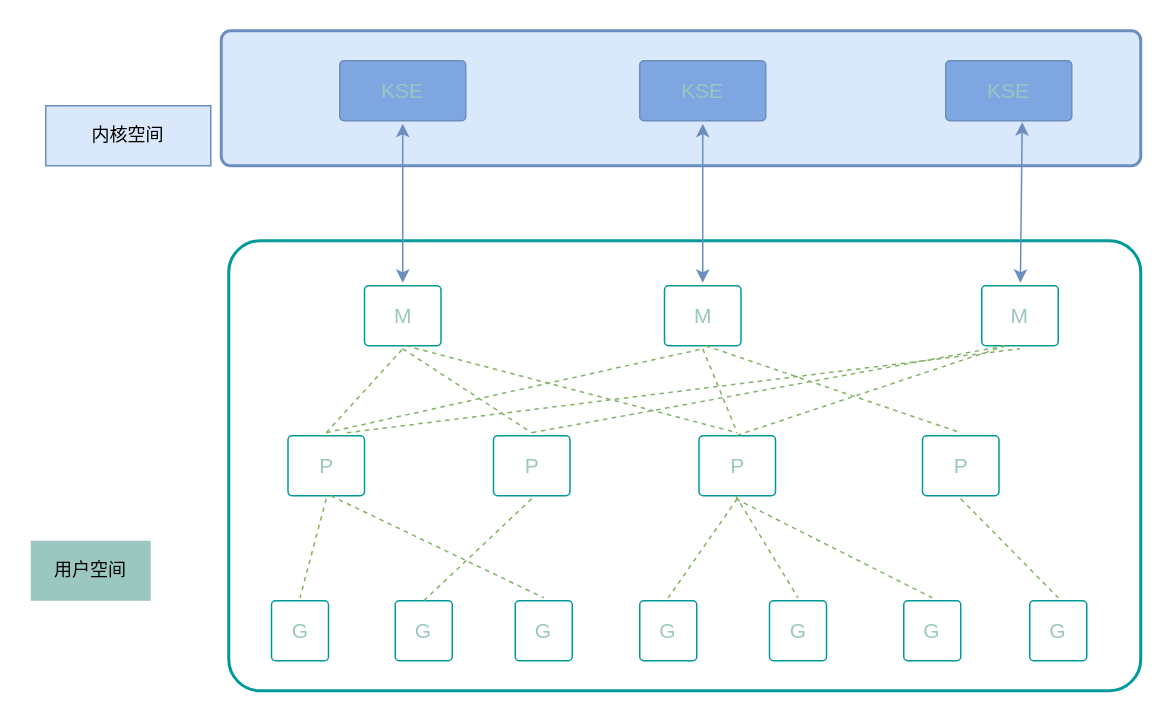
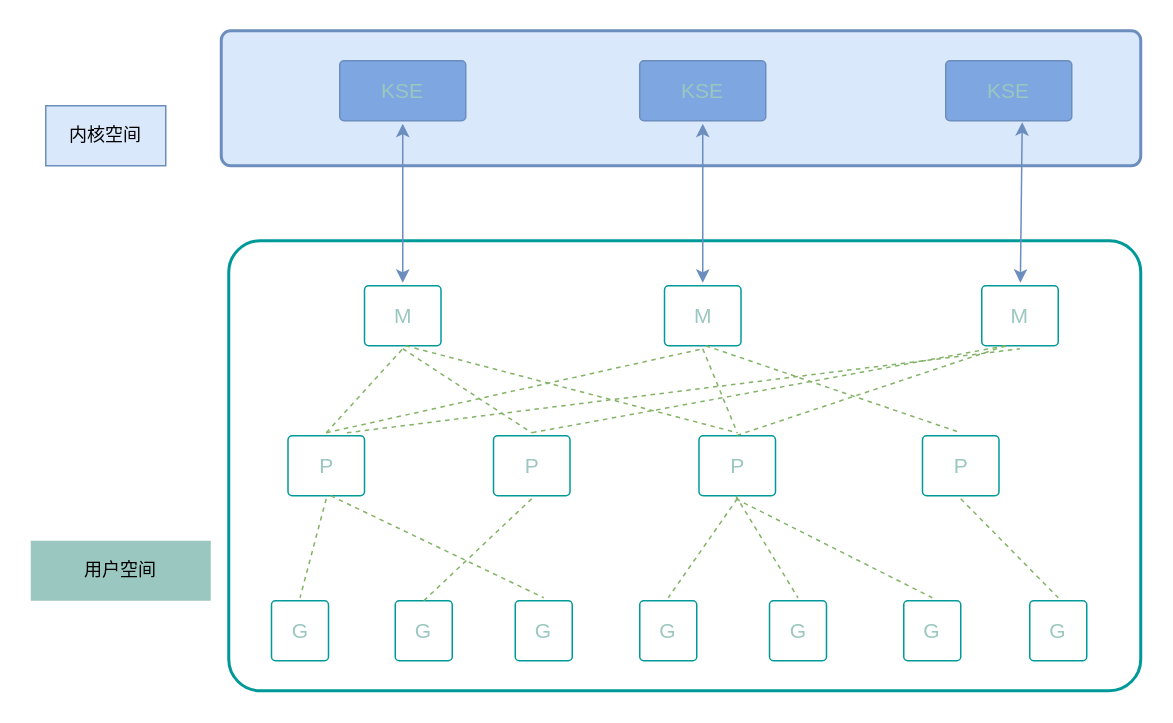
(128, 136) -> (106, 136)
(91, 571) -> (121, 571)
